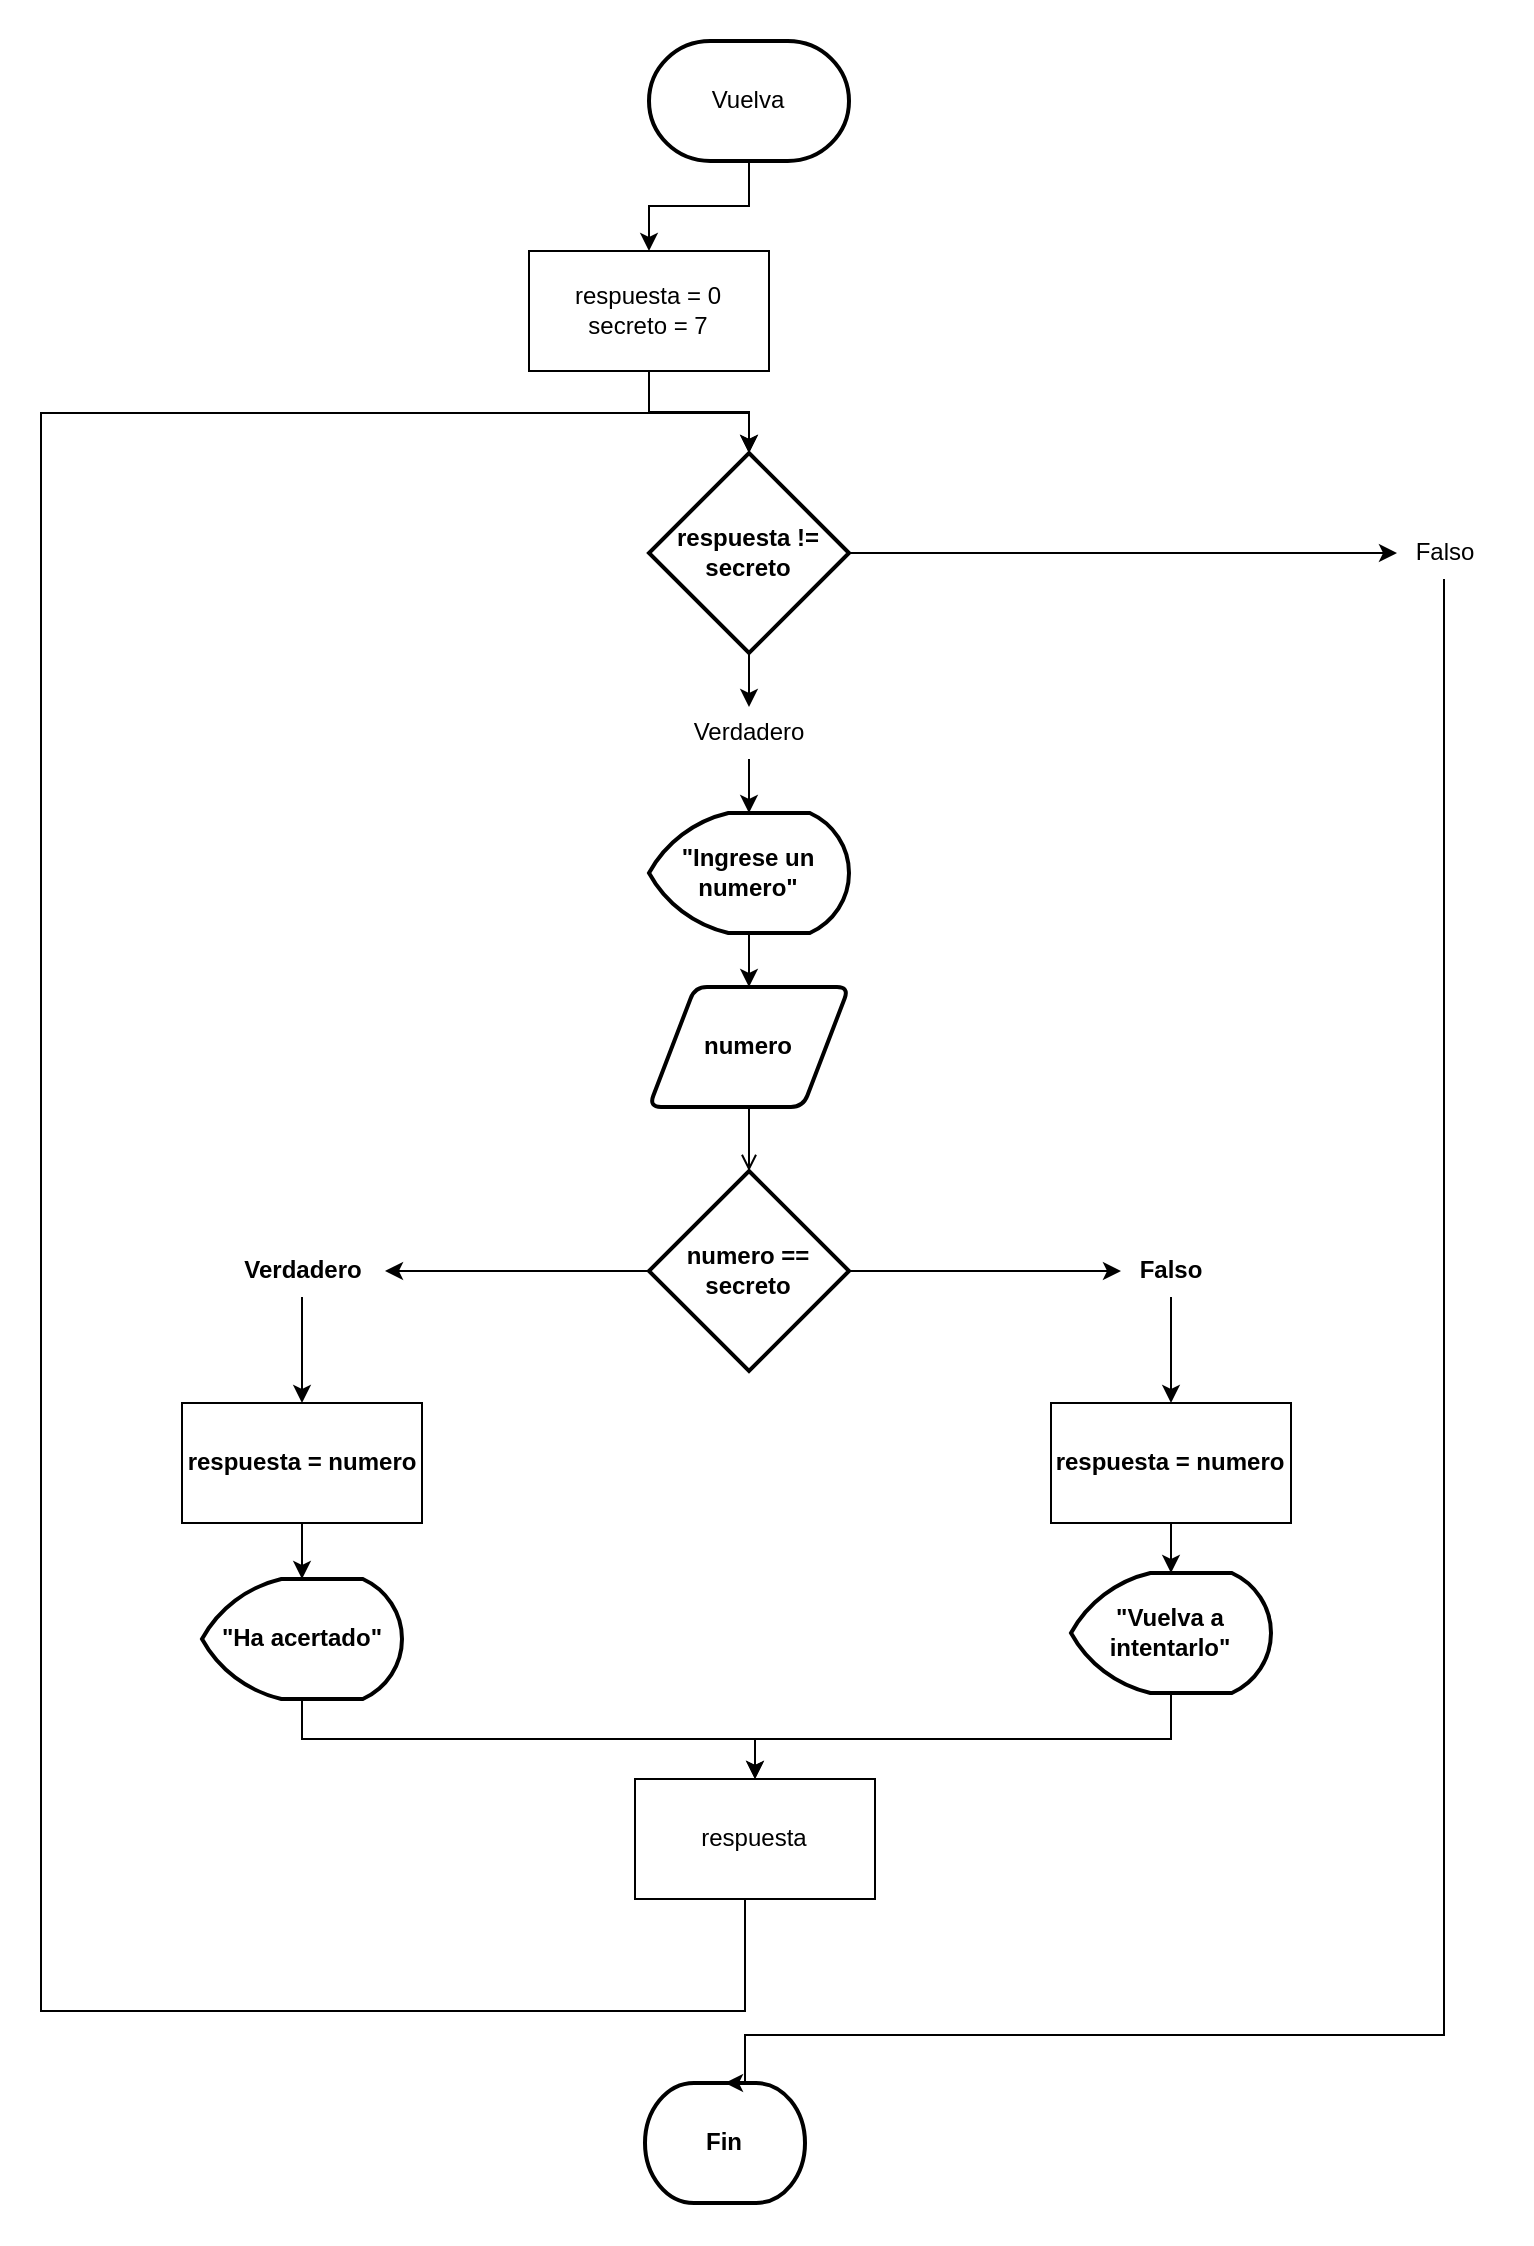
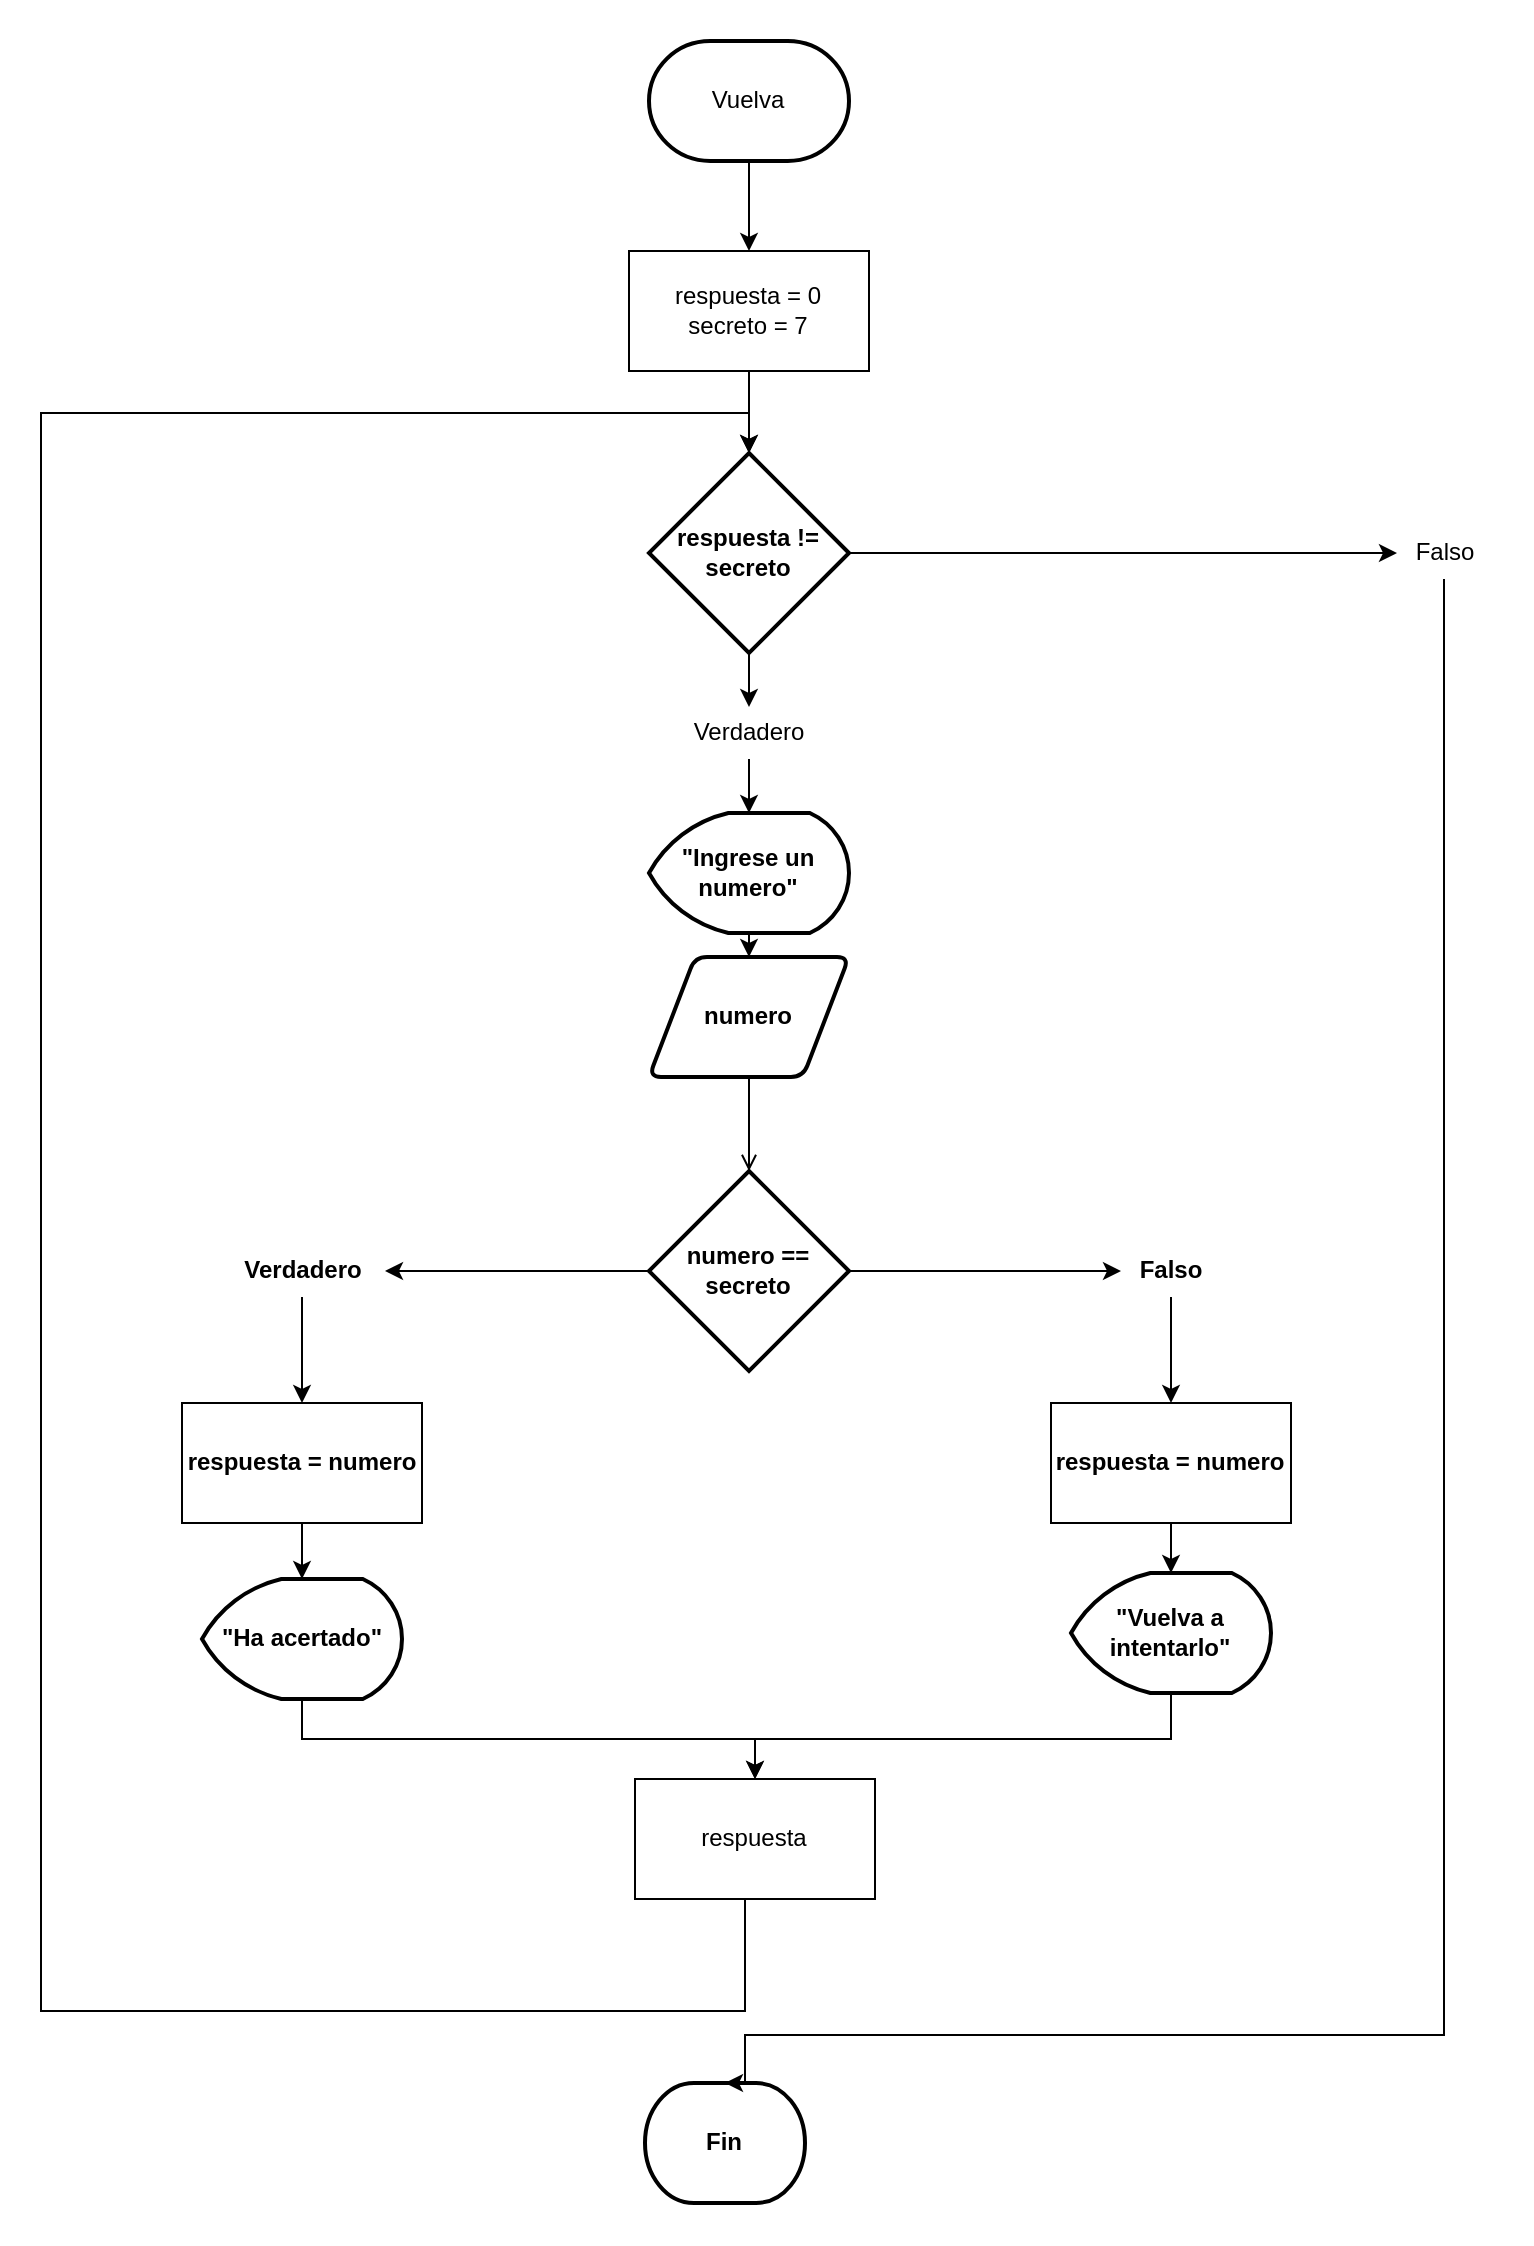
(649, 311) -> (749, 311)
(749, 1047) -> (749, 1017)
